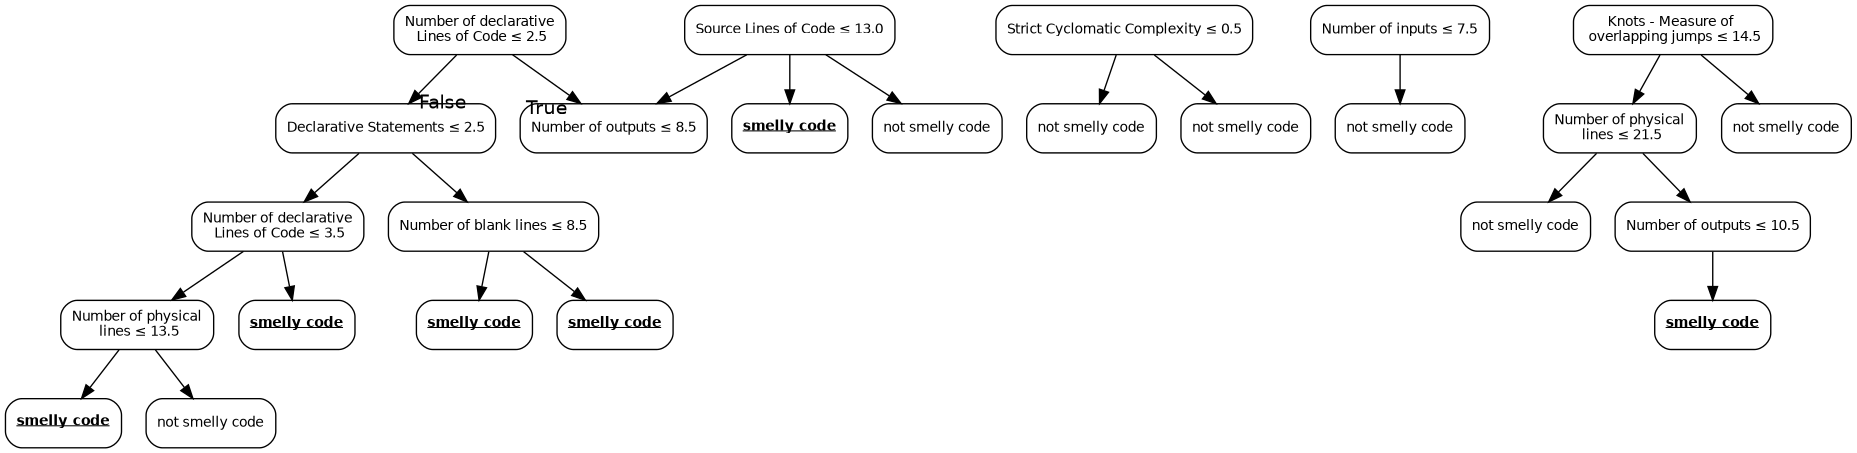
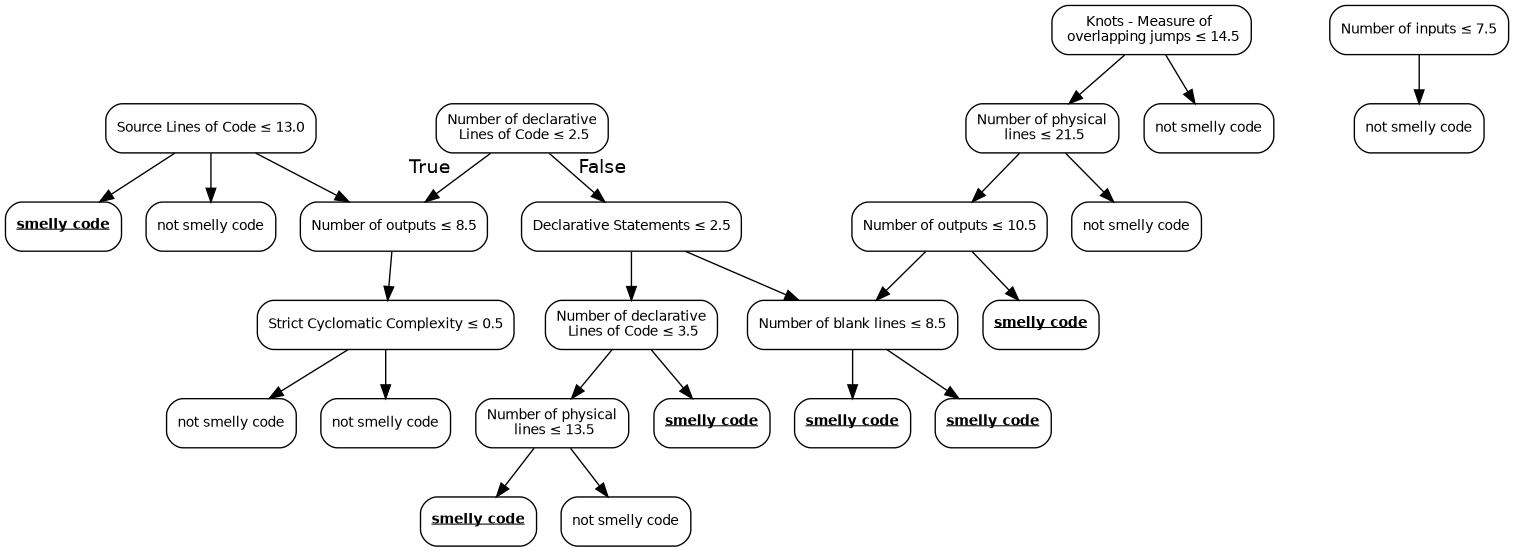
none -> (390, 269)
none -> (906, 271)
